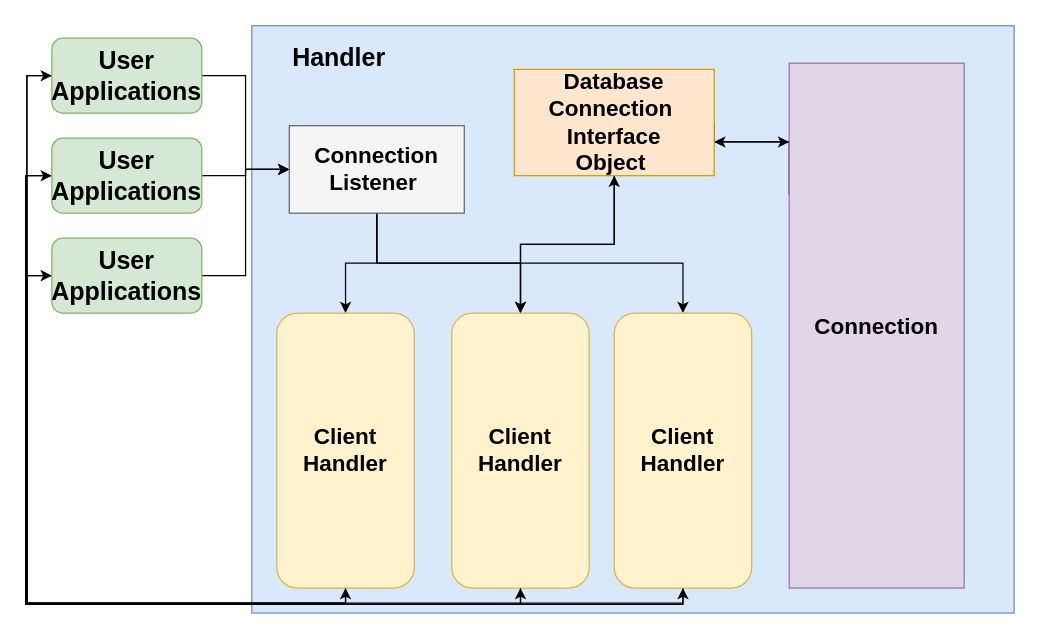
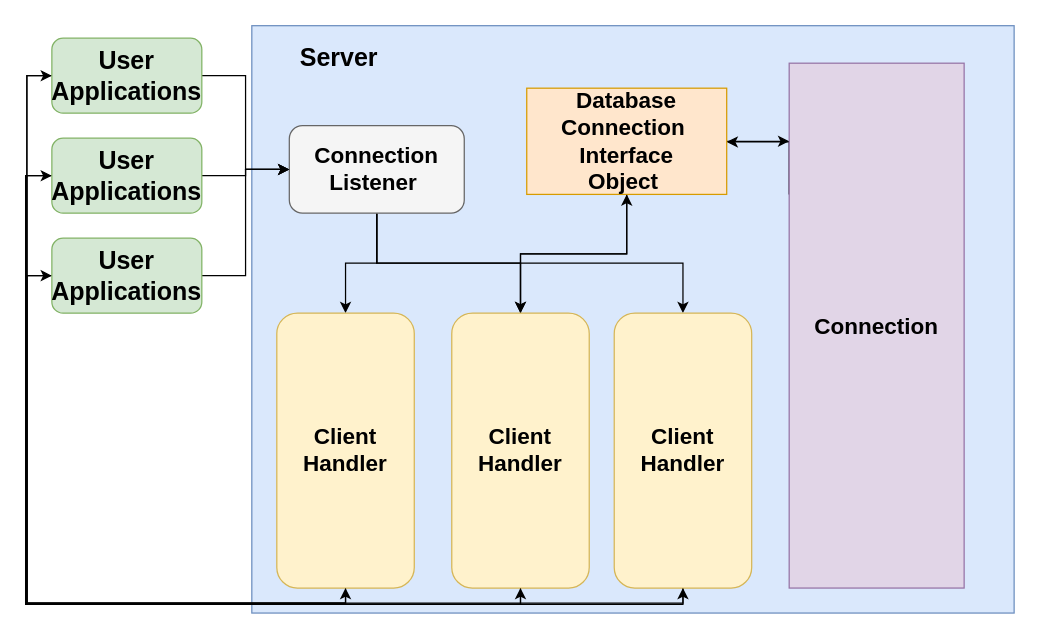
(339, 57) -> (339, 57)
(614, 123) -> (627, 141)
(377, 169) -> (377, 169)
